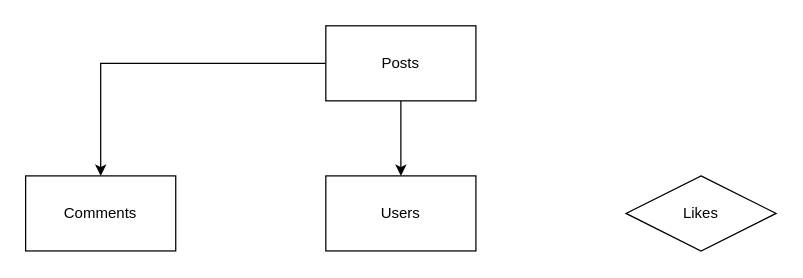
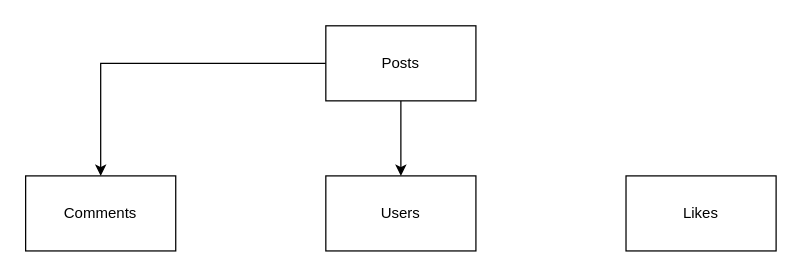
(701, 213) -> (701, 213)
